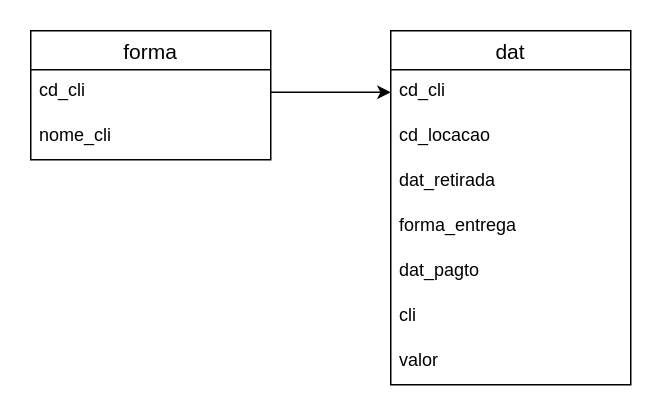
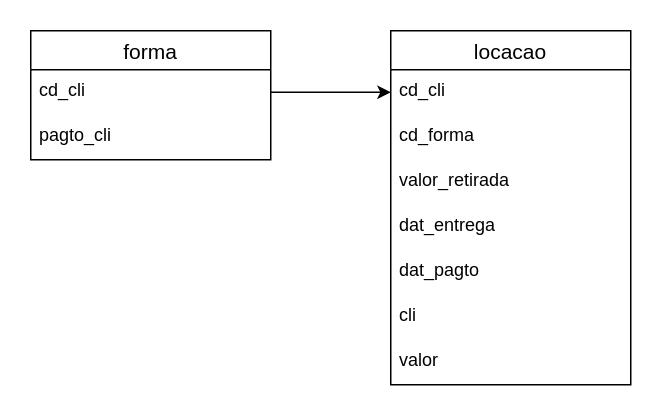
(510, 52) -> (510, 52)
(75, 135) -> (80, 135)
(447, 135) -> (439, 135)
(457, 180) -> (465, 180)
(465, 225) -> (454, 225)
